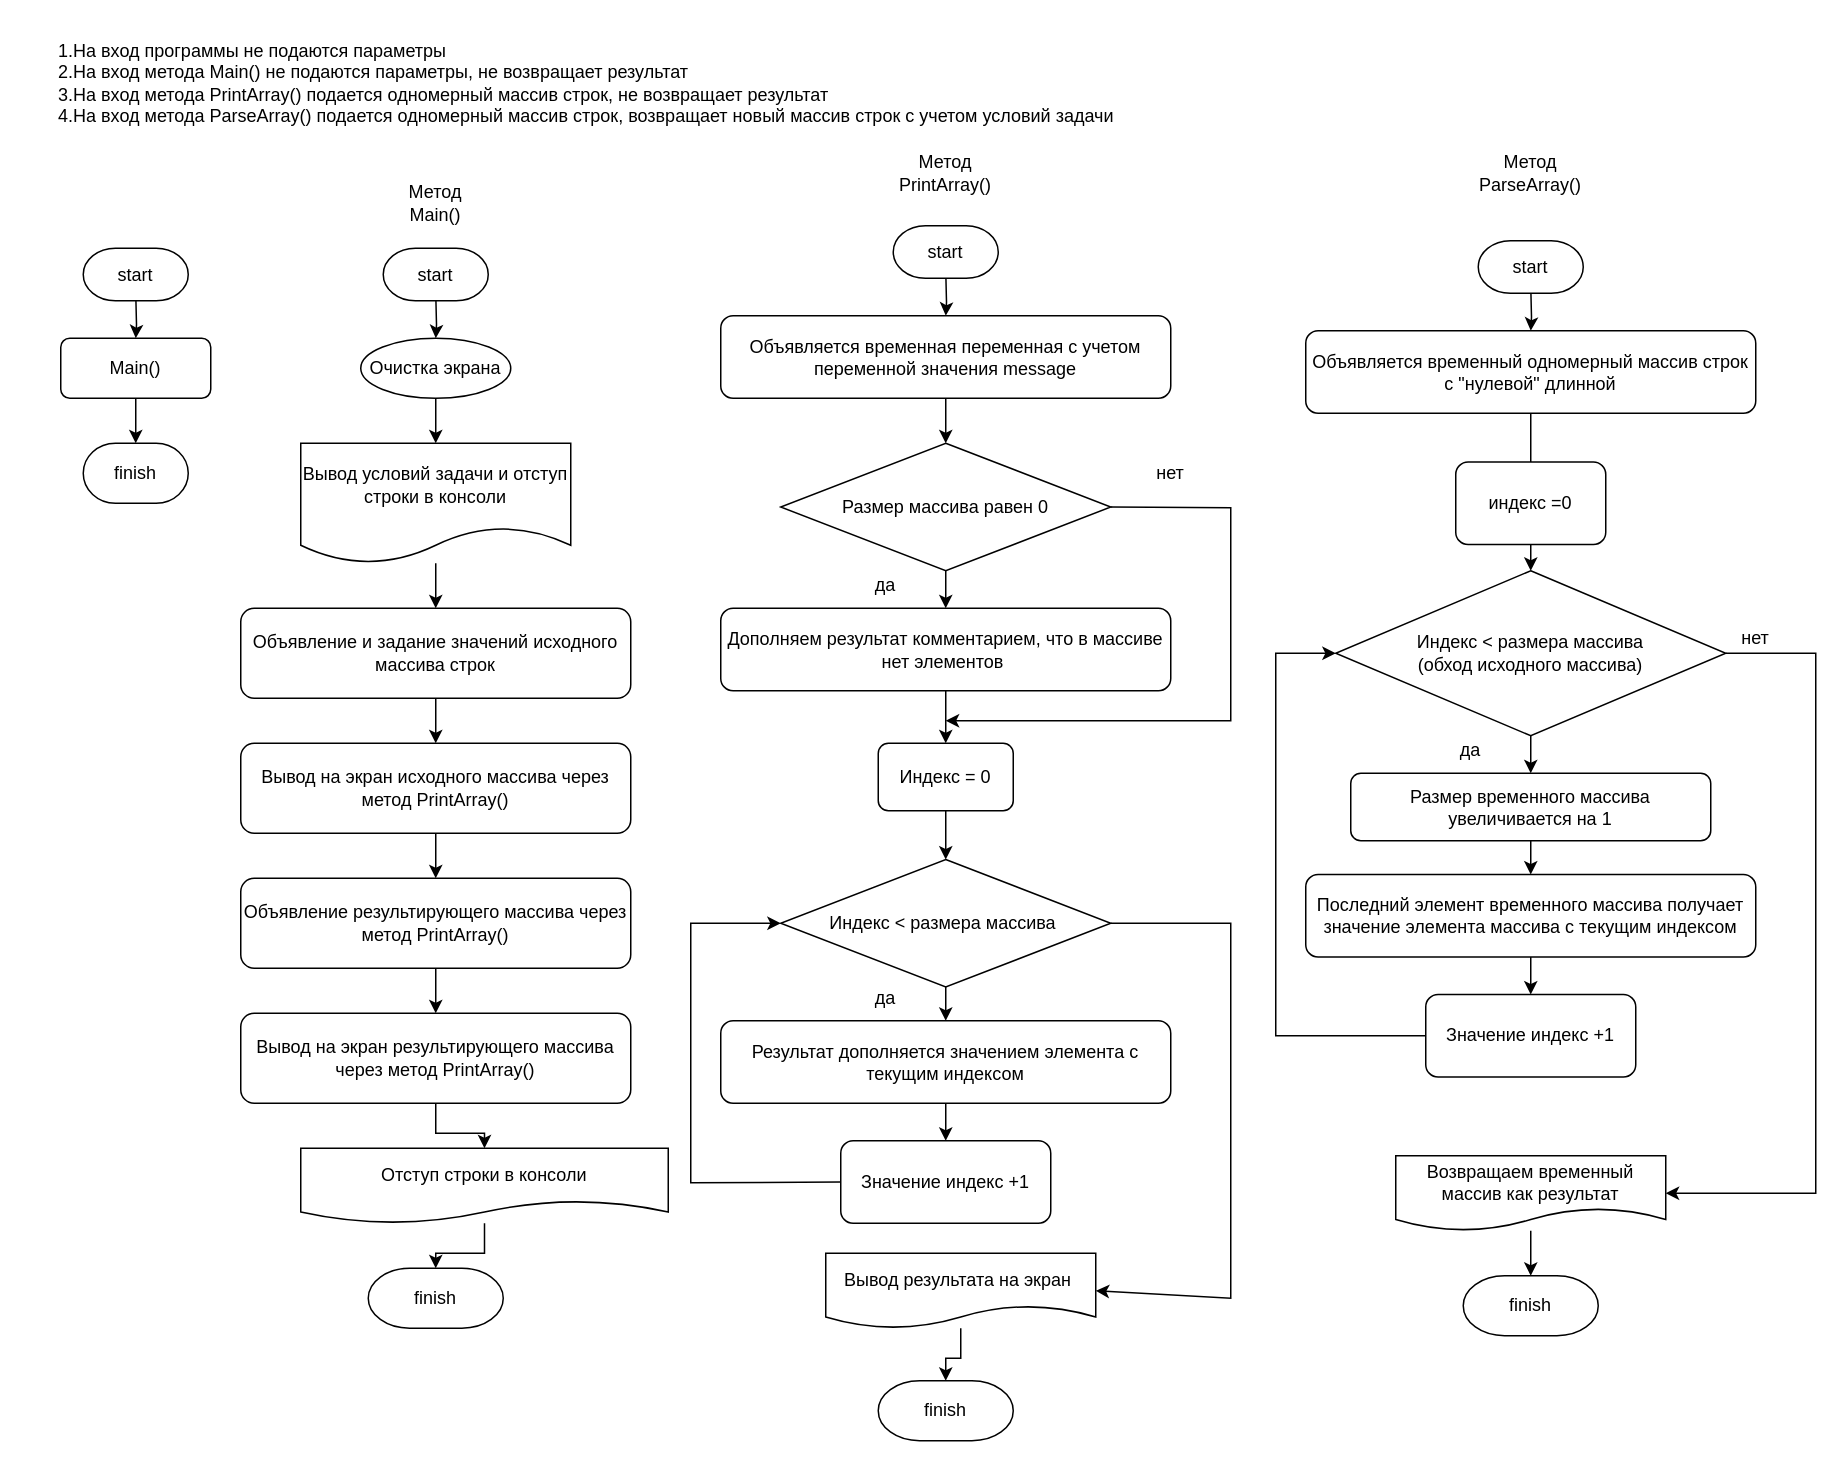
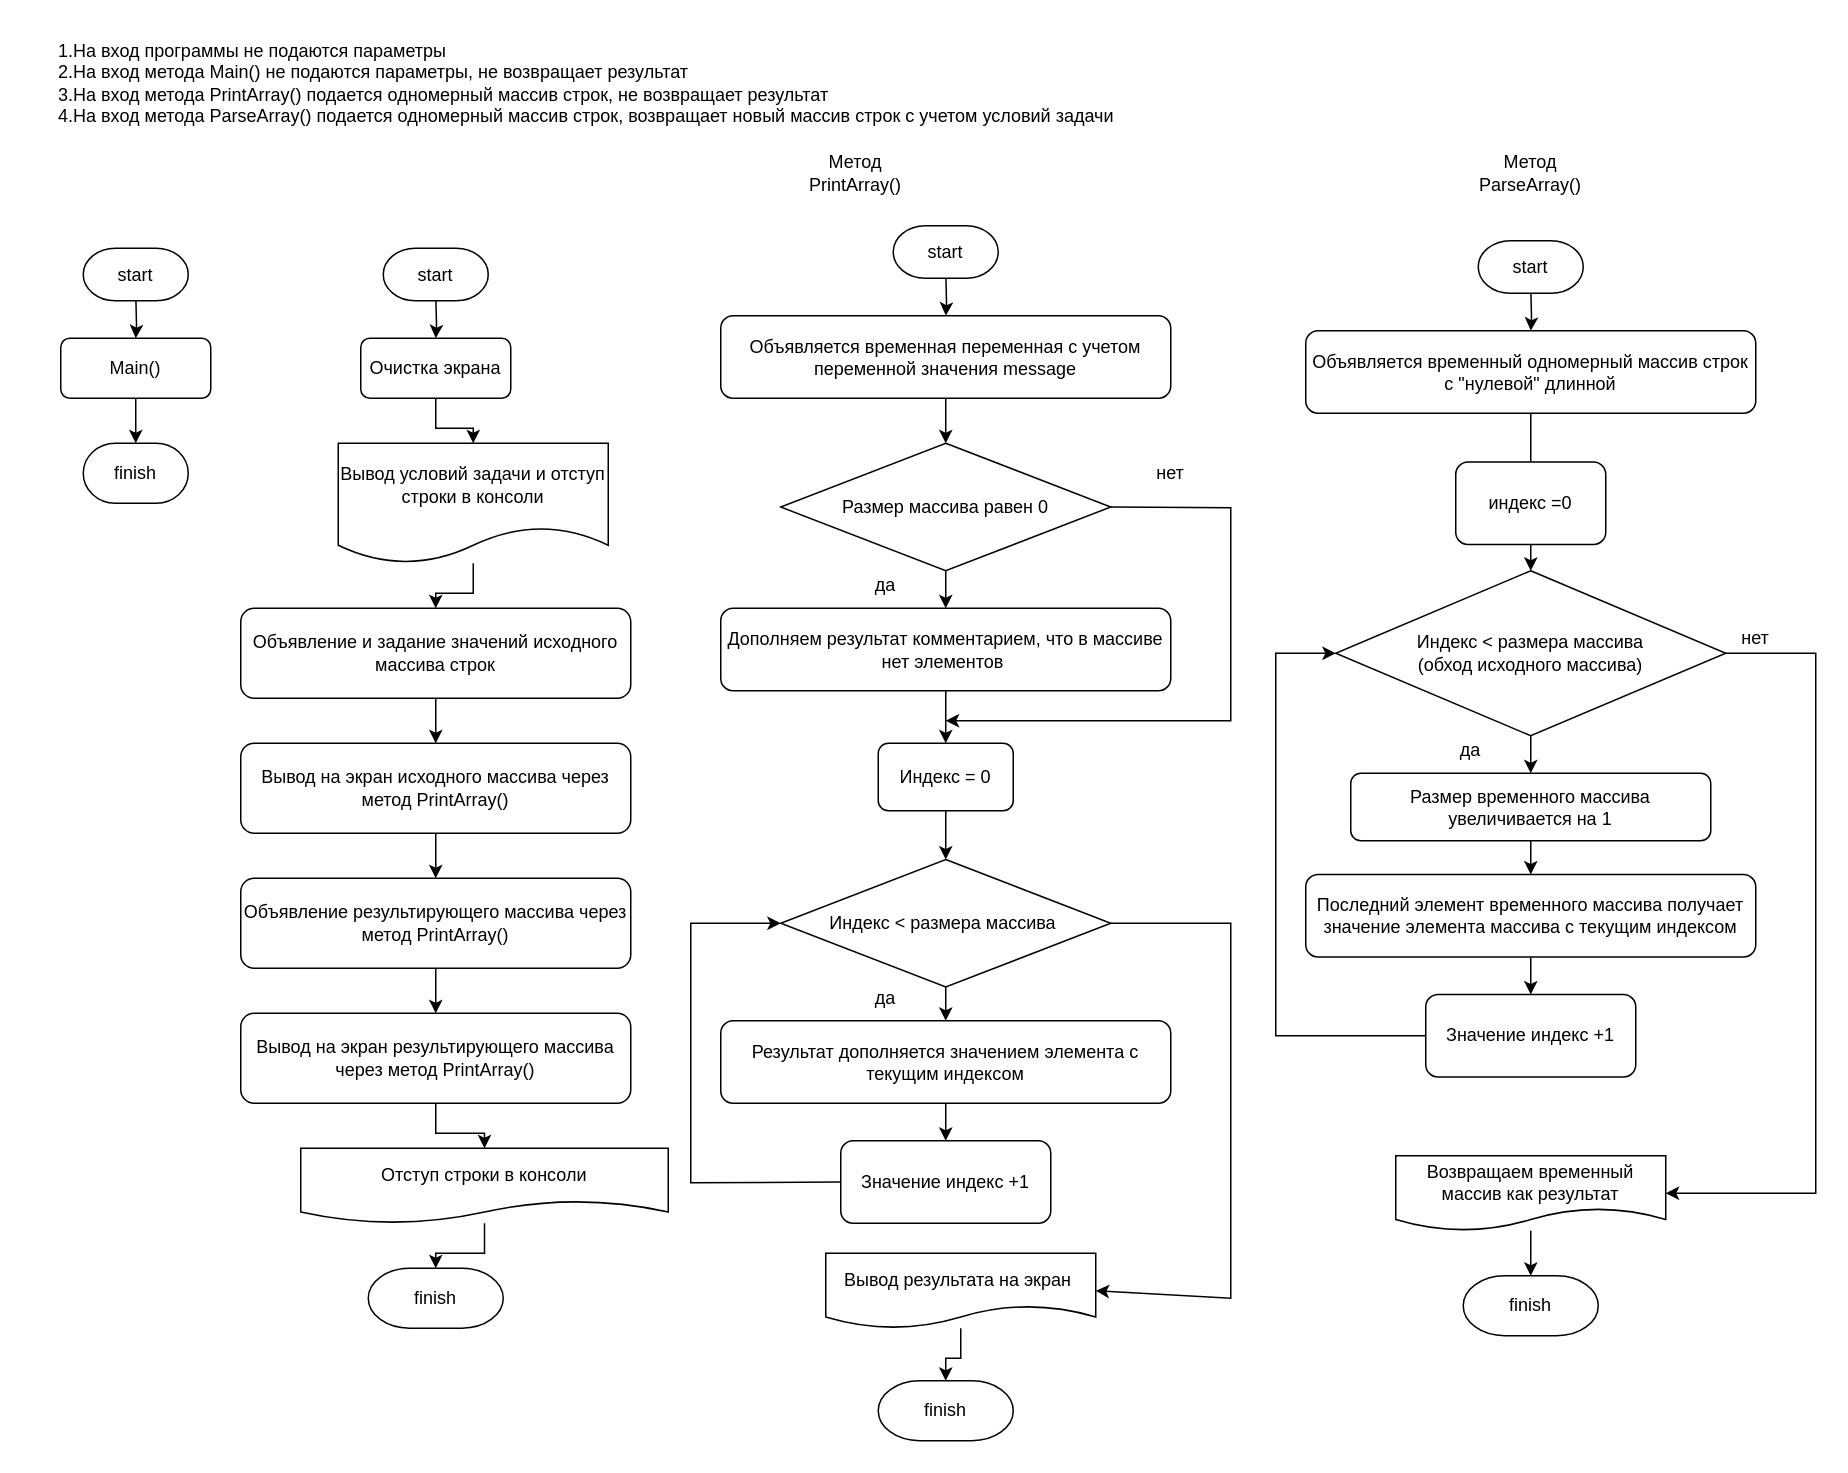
(946, 173) -> (856, 173)
(436, 203) -> none
(436, 368) -> (436, 368)
(436, 503) -> (473, 503)
